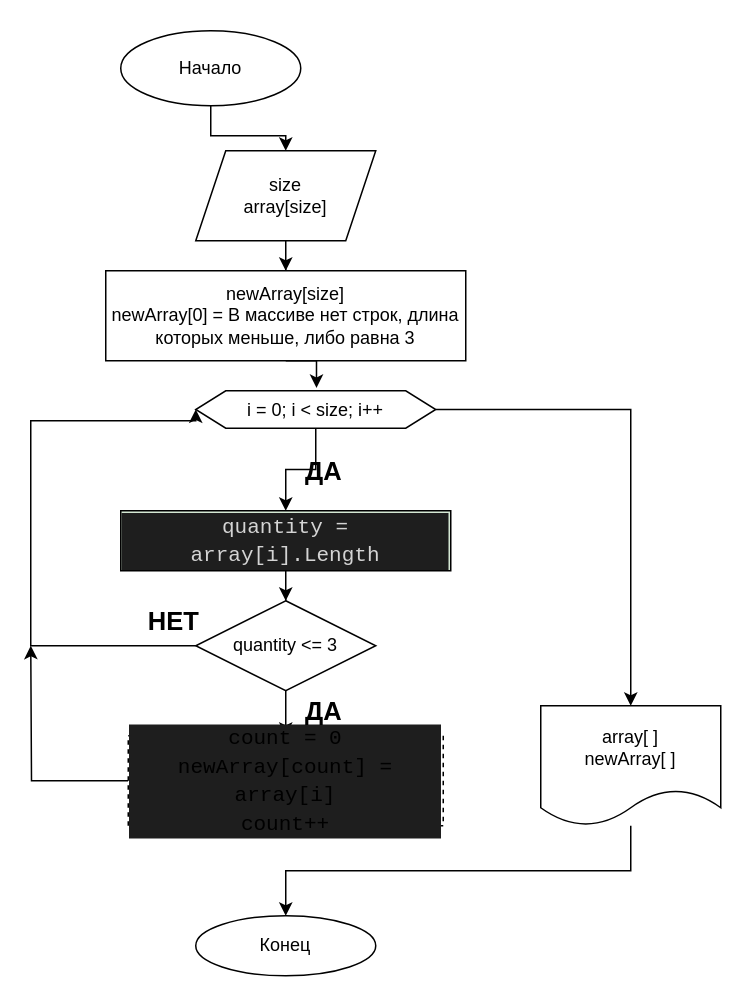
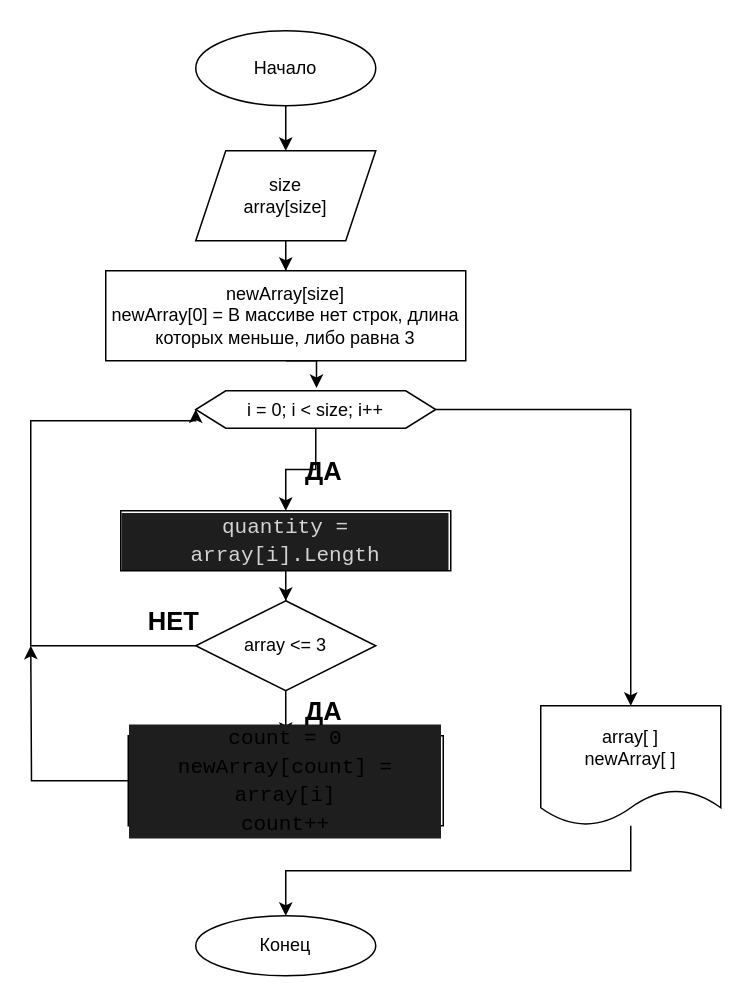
(211, 68) -> (286, 68)
(286, 541) -> (286, 541)
(286, 646) -> (286, 646)
(286, 781) -> (286, 781)
